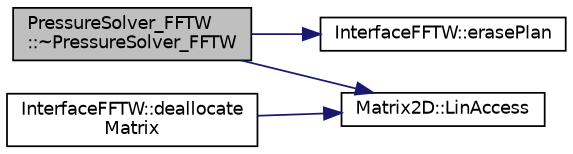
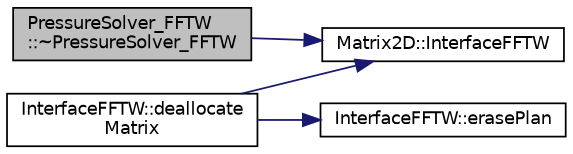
(277, 34) -> (280, 120)
(443, 109) -> (443, 45)
